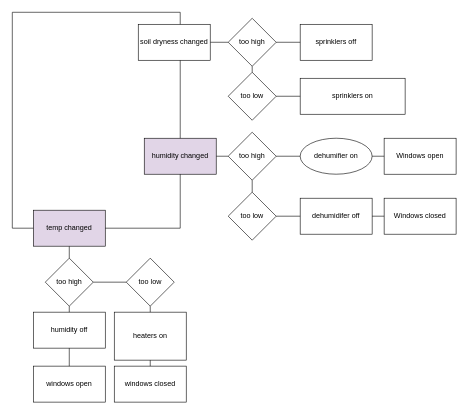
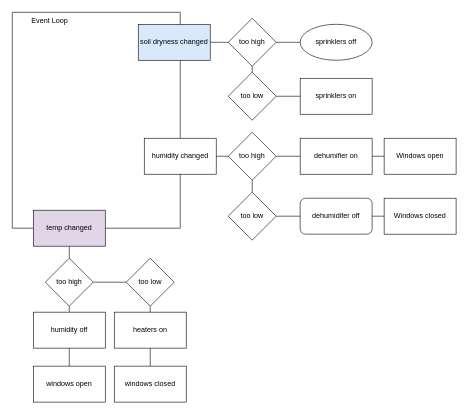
none -> (50, 21)
(174, 42) -> (174, 42)
(336, 42) -> (336, 42)
(353, 96) -> (336, 96)
(180, 156) -> (180, 156)
(336, 156) -> (336, 156)
(336, 216) -> (336, 216)
(150, 336) -> (150, 330)
